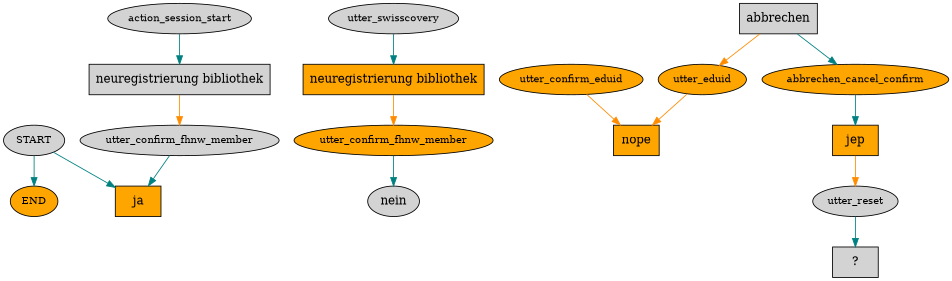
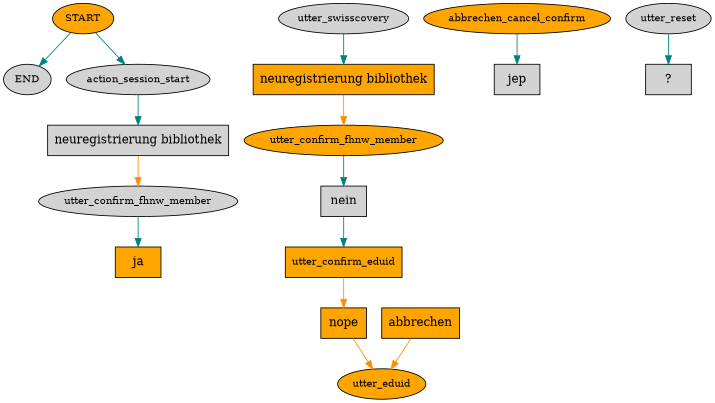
(778, 19) -> (421, 323)
(814, 47) -> none
(571, 80) -> (344, 262)
(673, 107) -> (361, 350)
(34, 140) -> (83, 19)
(855, 140) -> (517, 80)
(855, 167) -> none
(81, 168) -> (107, 45)
(34, 201) -> (27, 80)
(394, 201) -> (344, 201)
none -> (344, 228)
